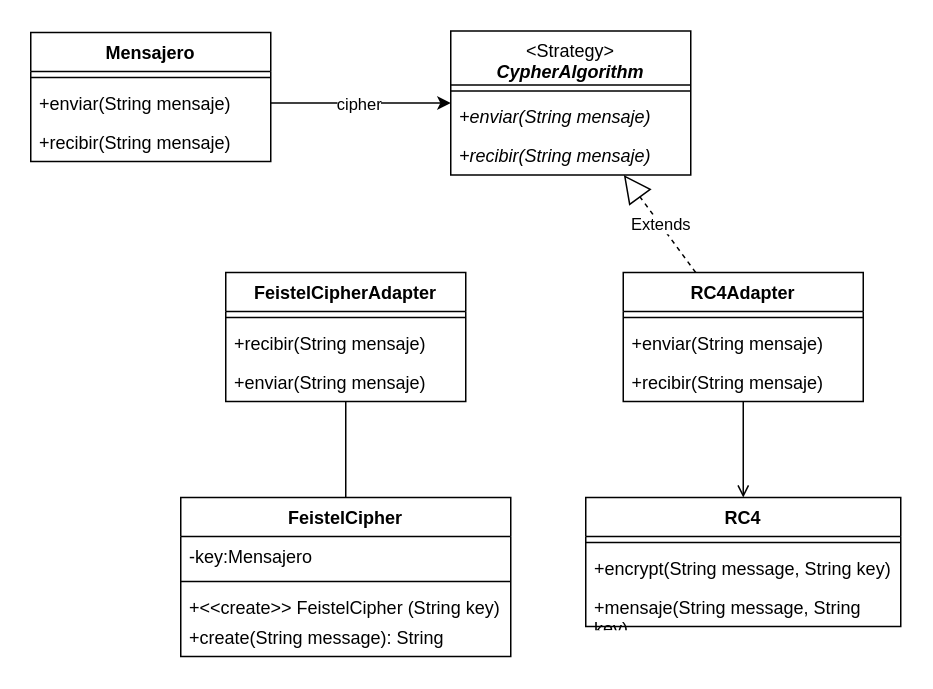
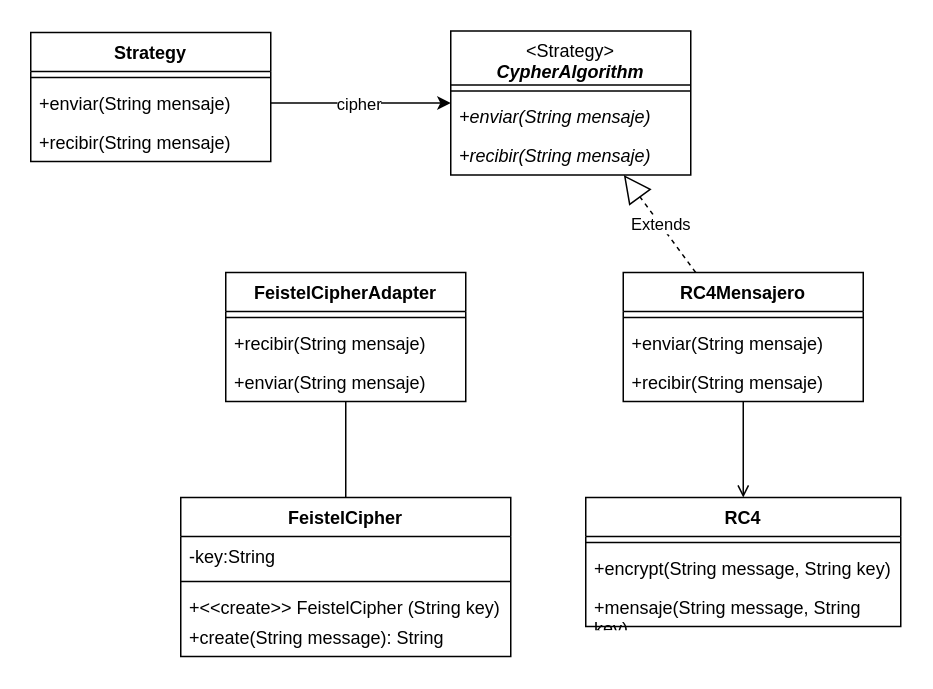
(151, 54) -> (151, 54)
(743, 294) -> (743, 294)
(258, 558) -> (241, 558)
